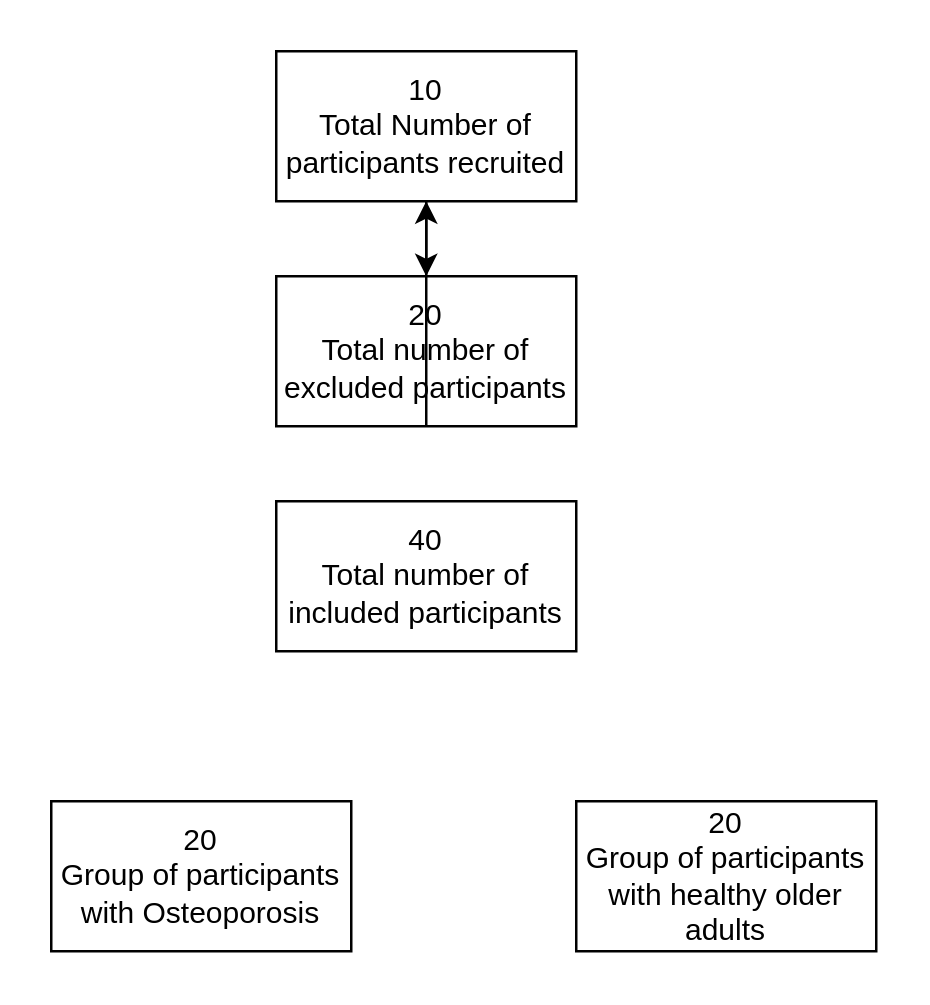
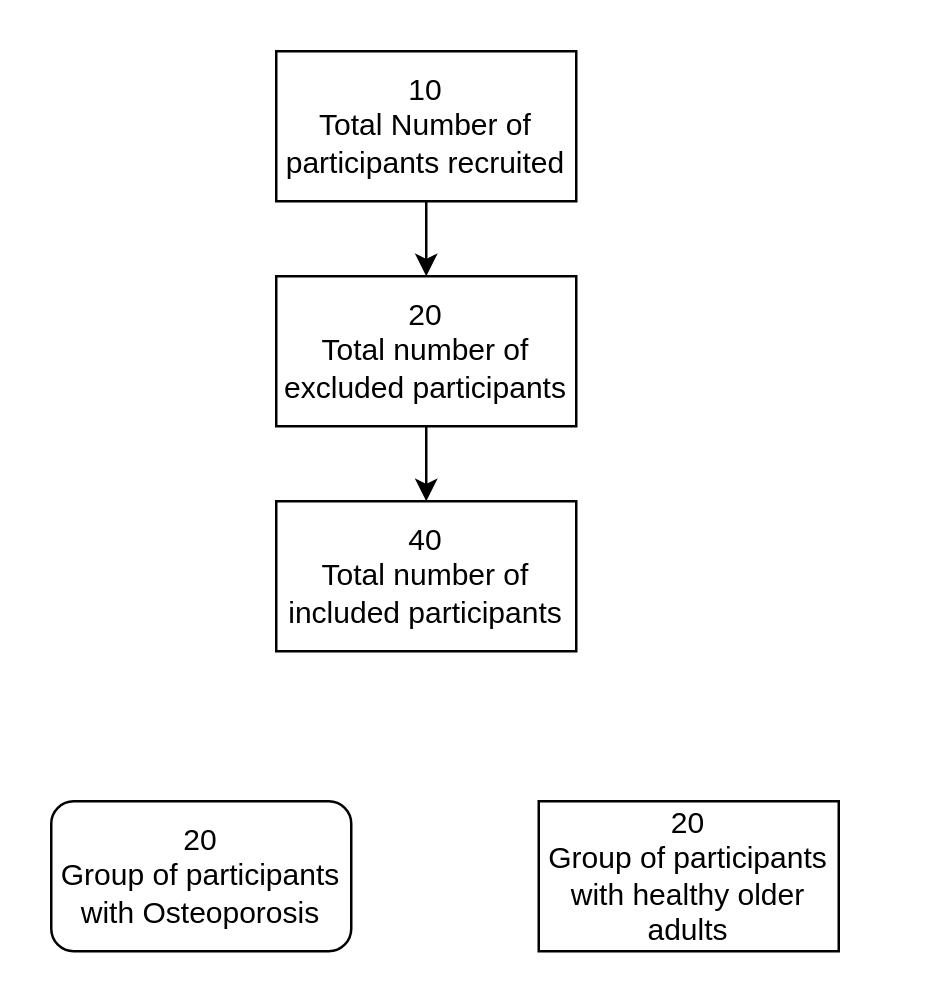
(426, 331) -> (426, 455)
(201, 876) -> (201, 876)
(726, 876) -> (689, 876)
